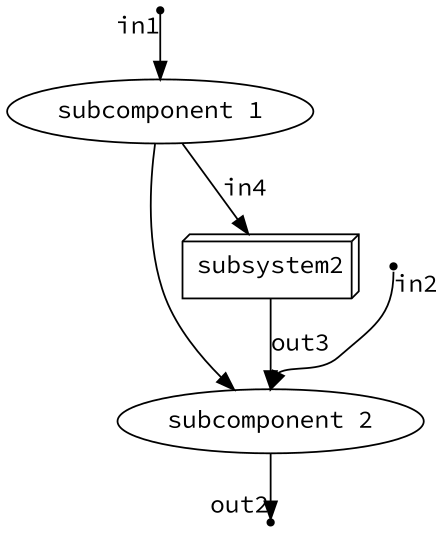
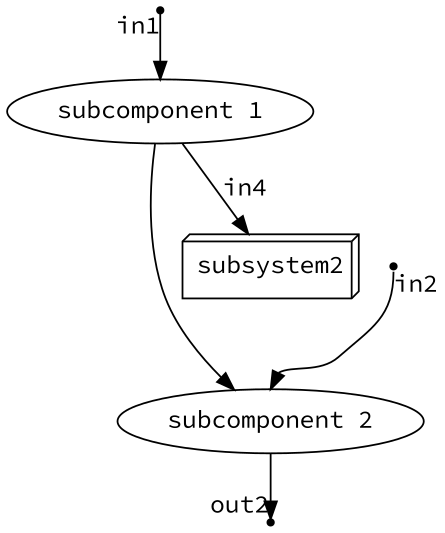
(271, 335) -> none
